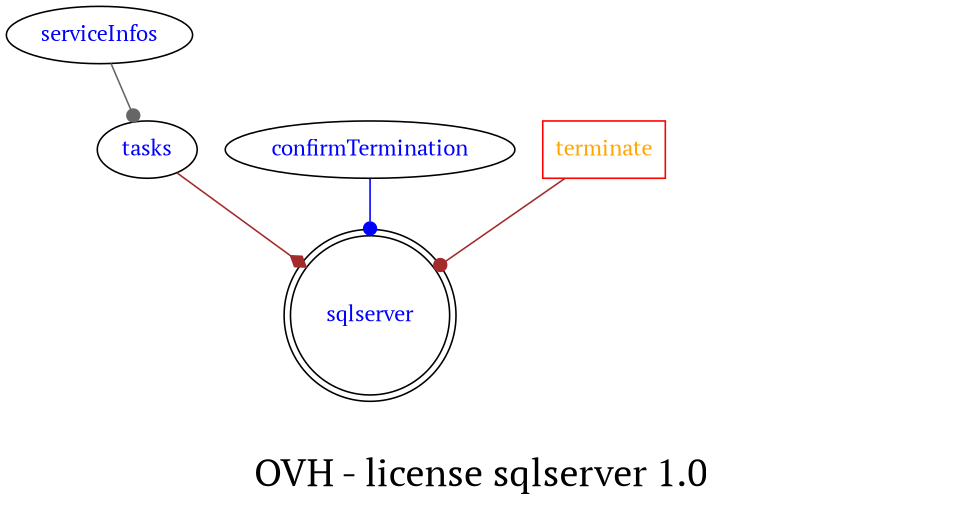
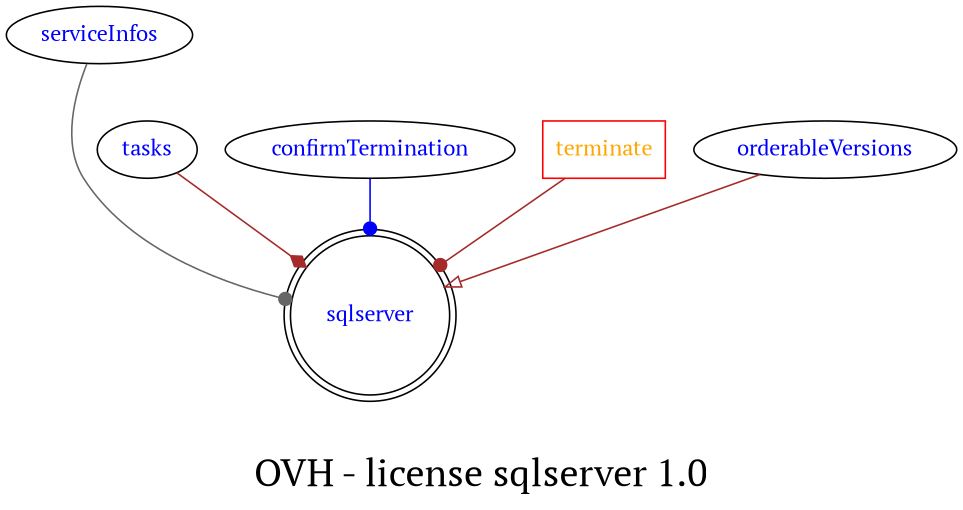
(121, 86) -> (121, 222)
none -> (825, 150)
